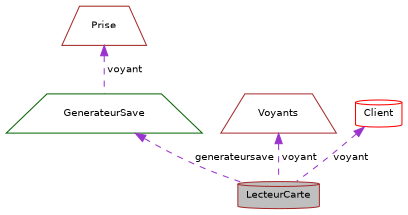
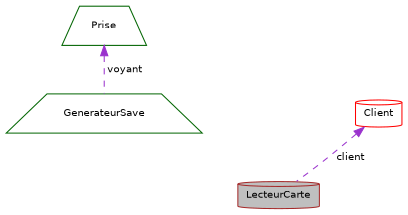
(104, 26) -> (104, 26)
(279, 114) -> none
(349, 157) -> (349, 157)
(192, 163) -> none
